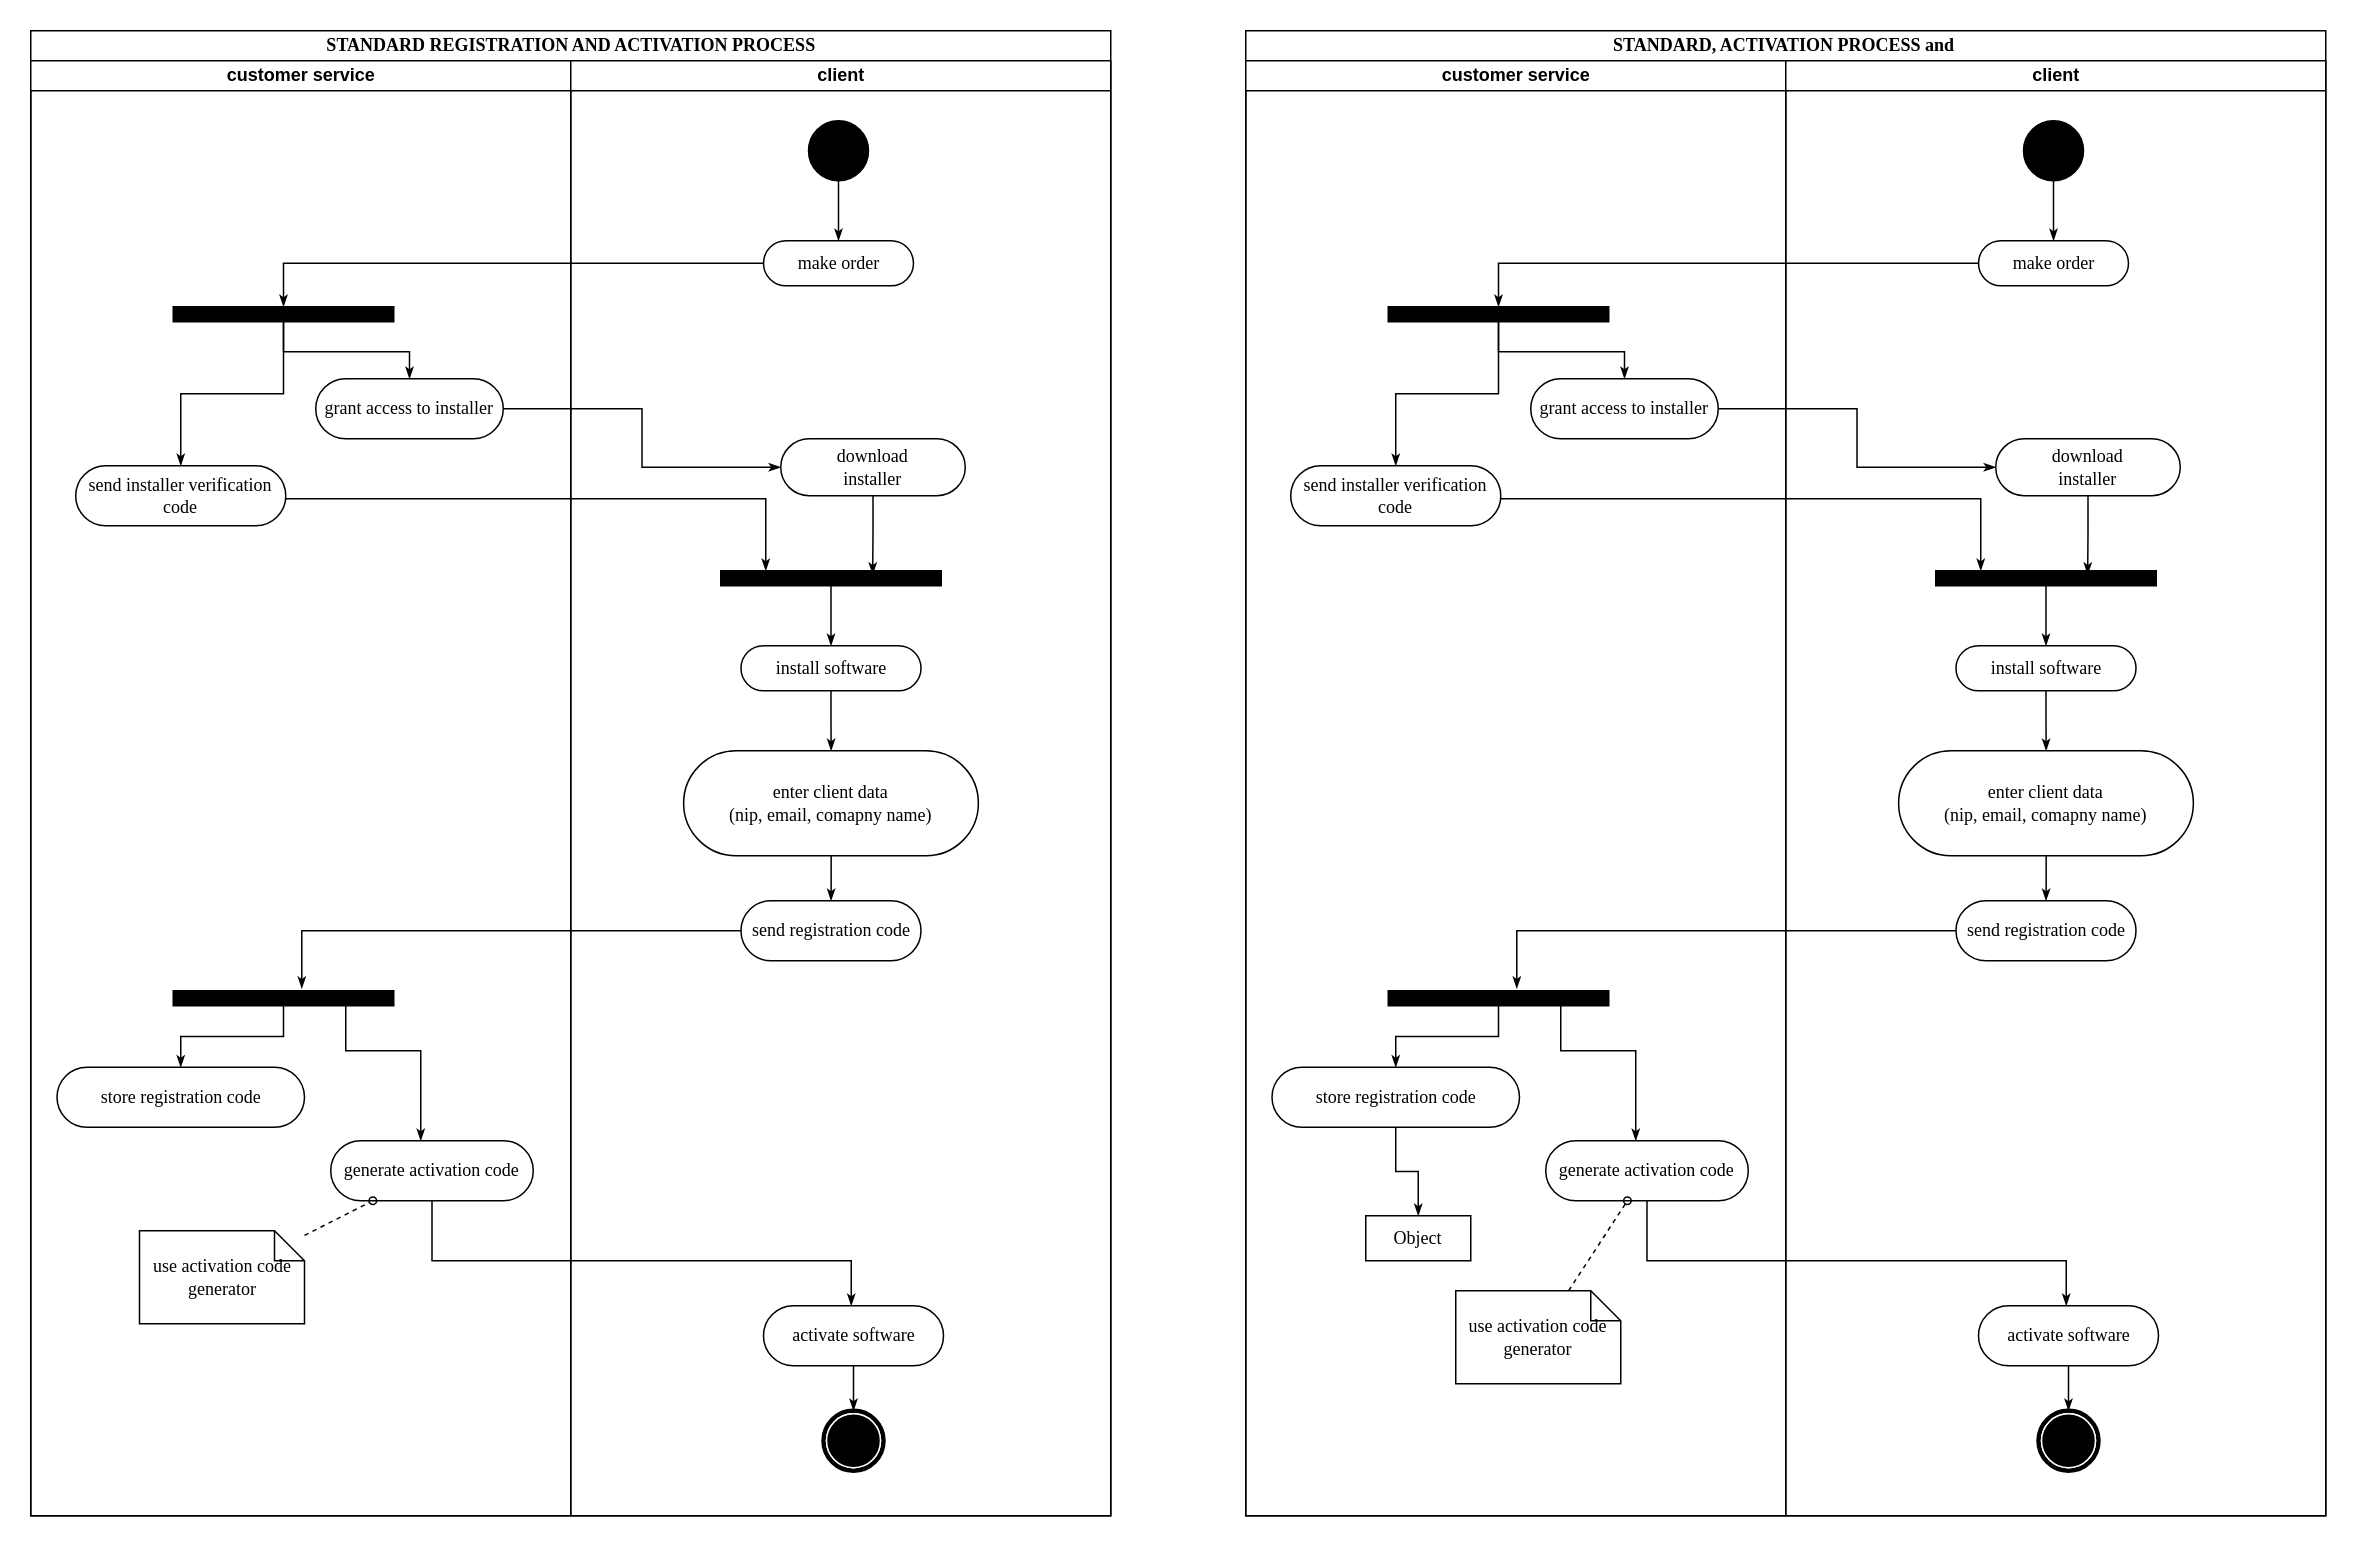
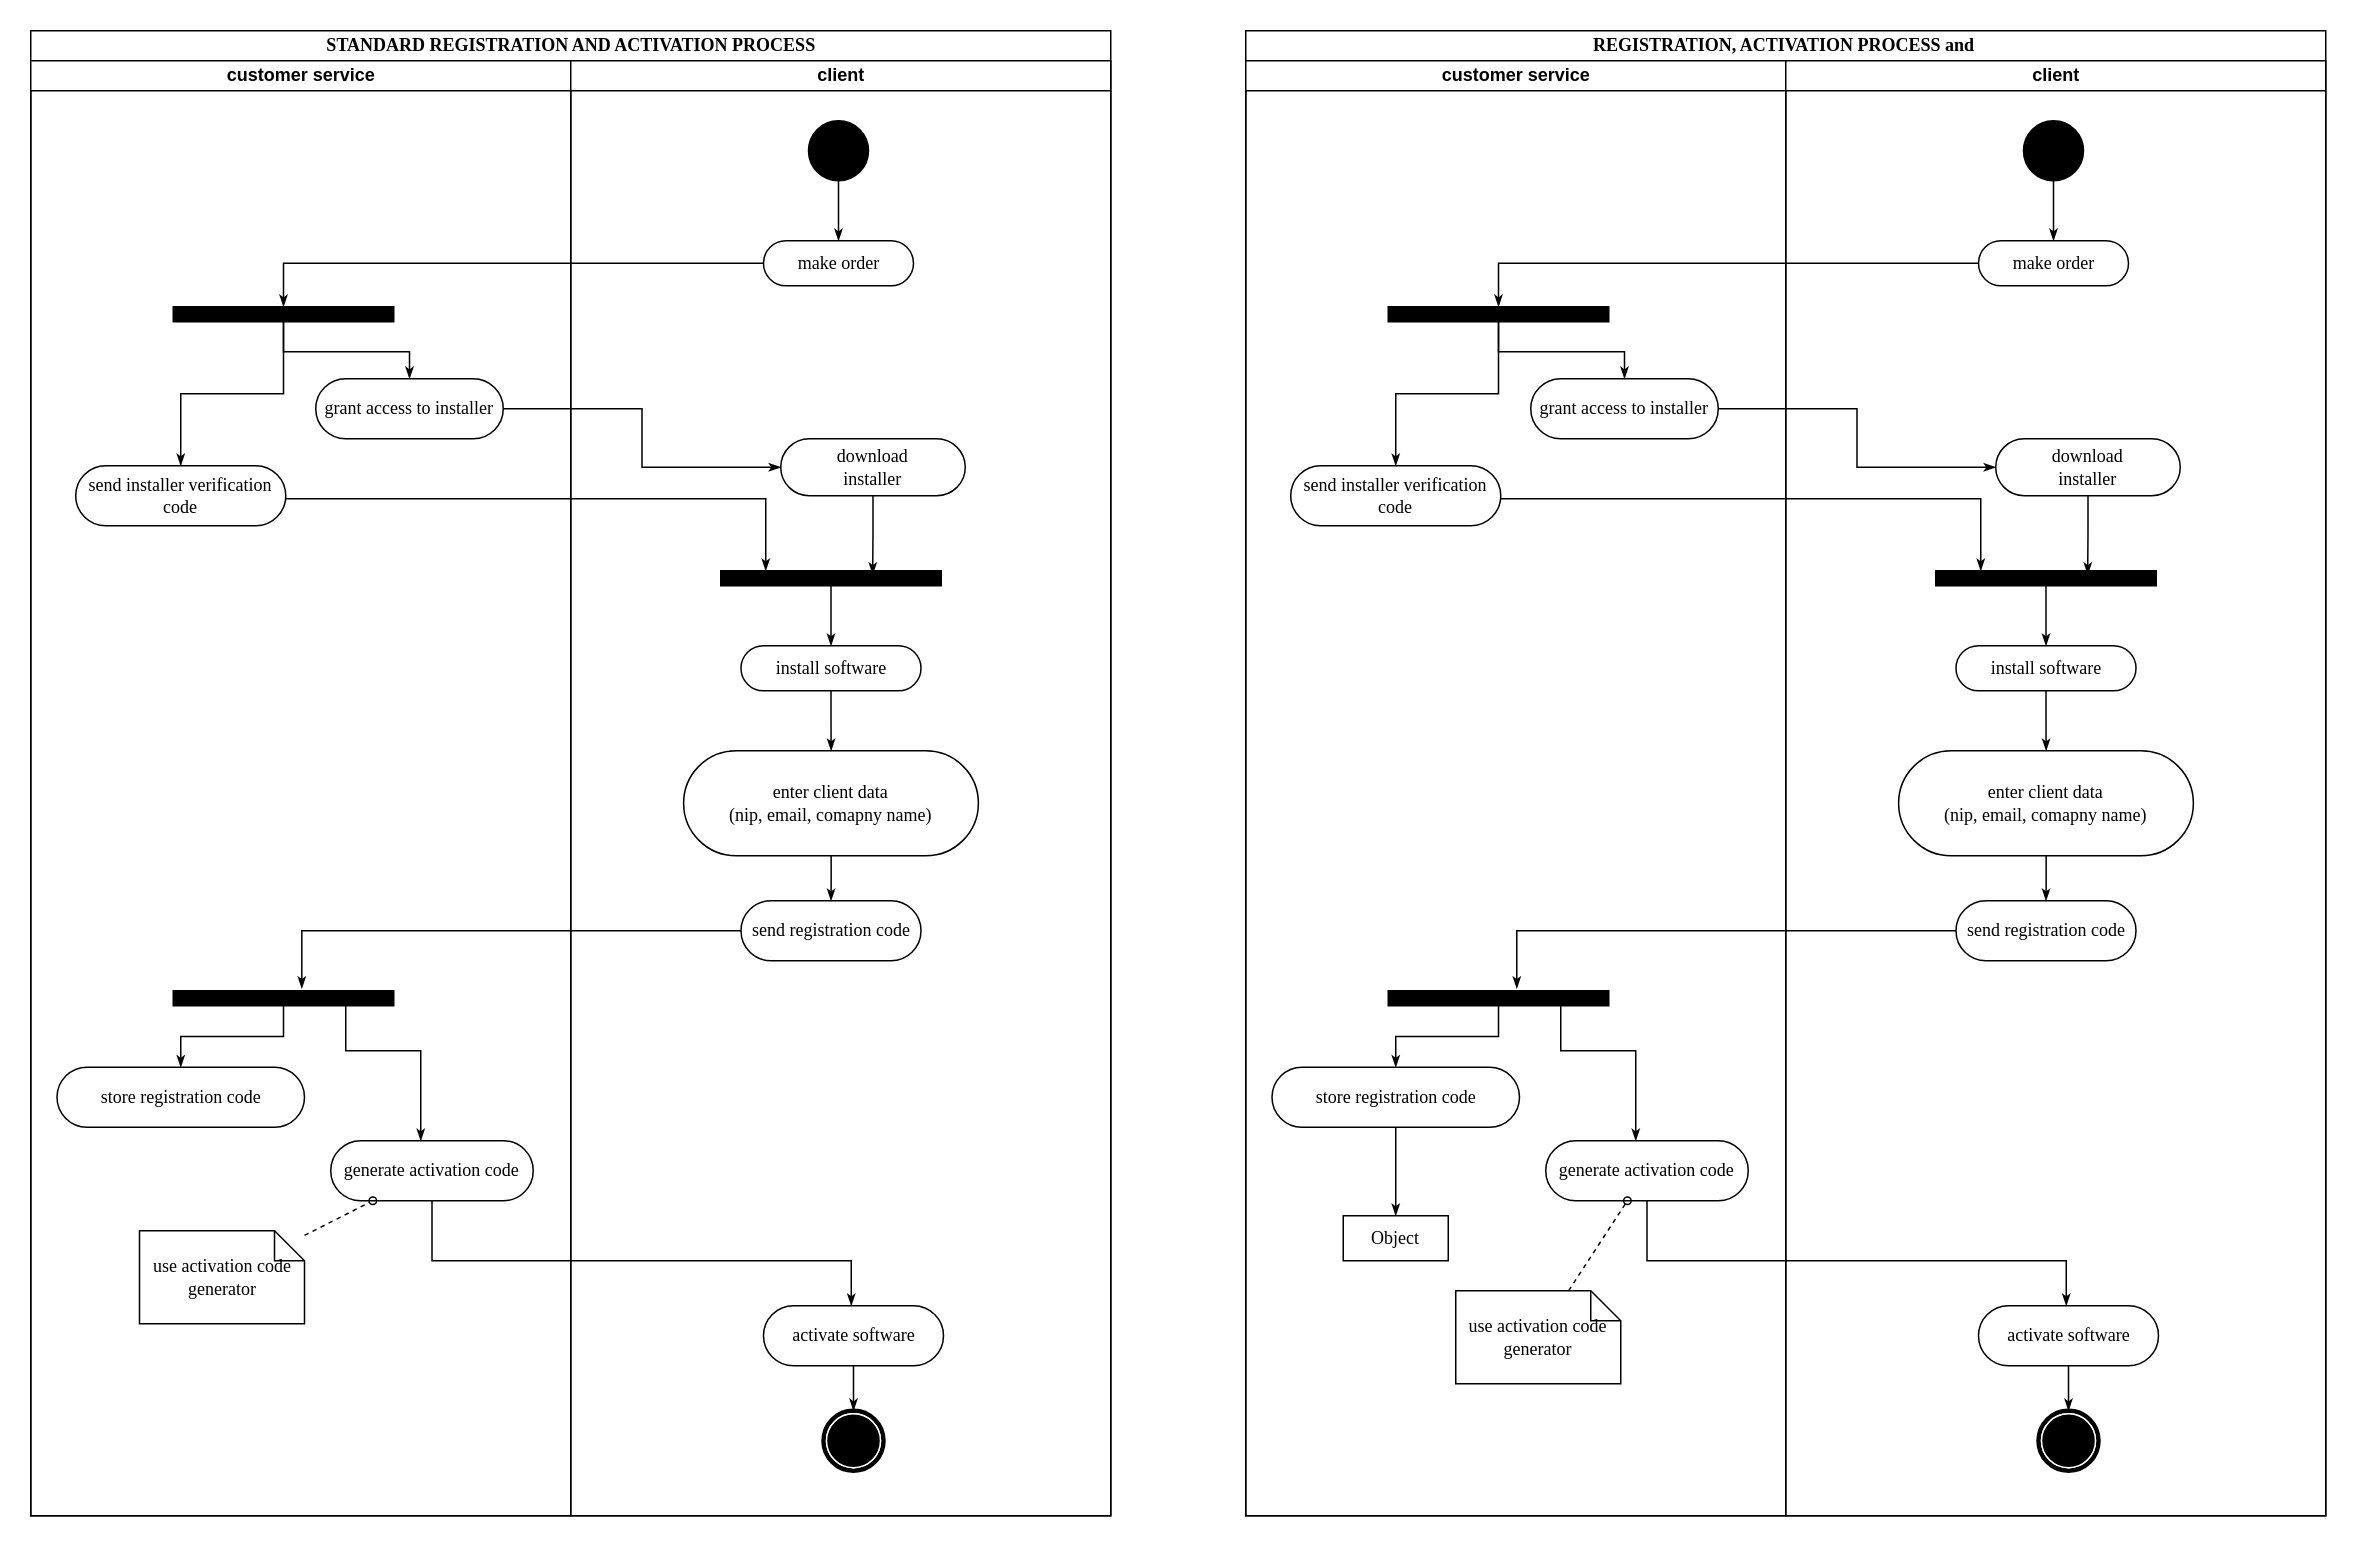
(1787, 46) -> (1787, 46)
(1418, 1238) -> (1396, 1238)
